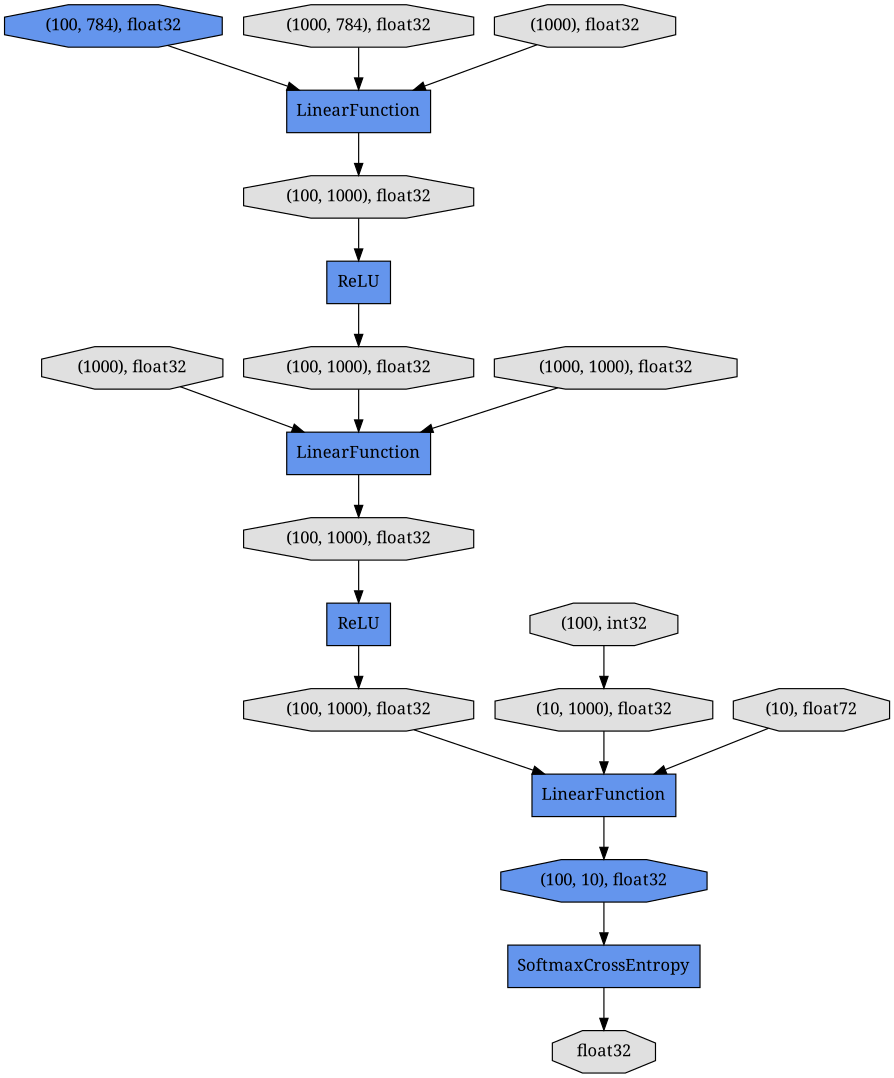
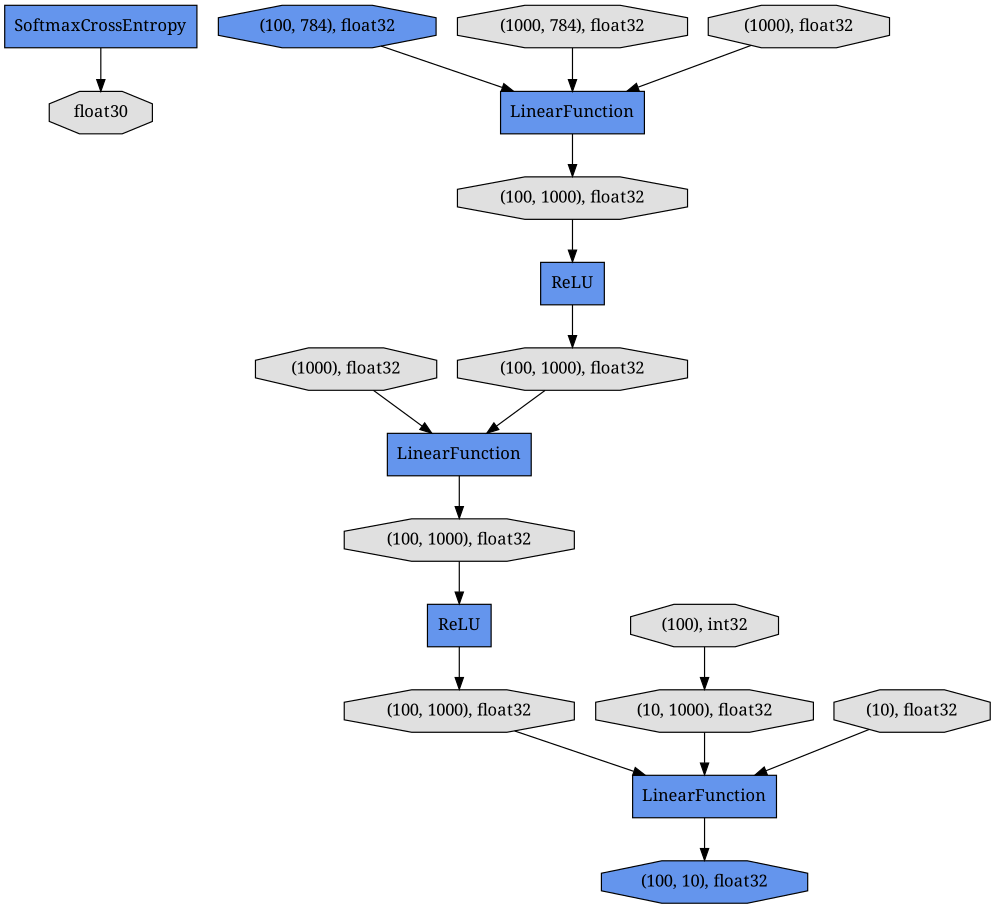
(616, 368) -> none
(811, 710) -> (912, 711)
(604, 917) -> none
(604, 1052) -> (101, 113)
